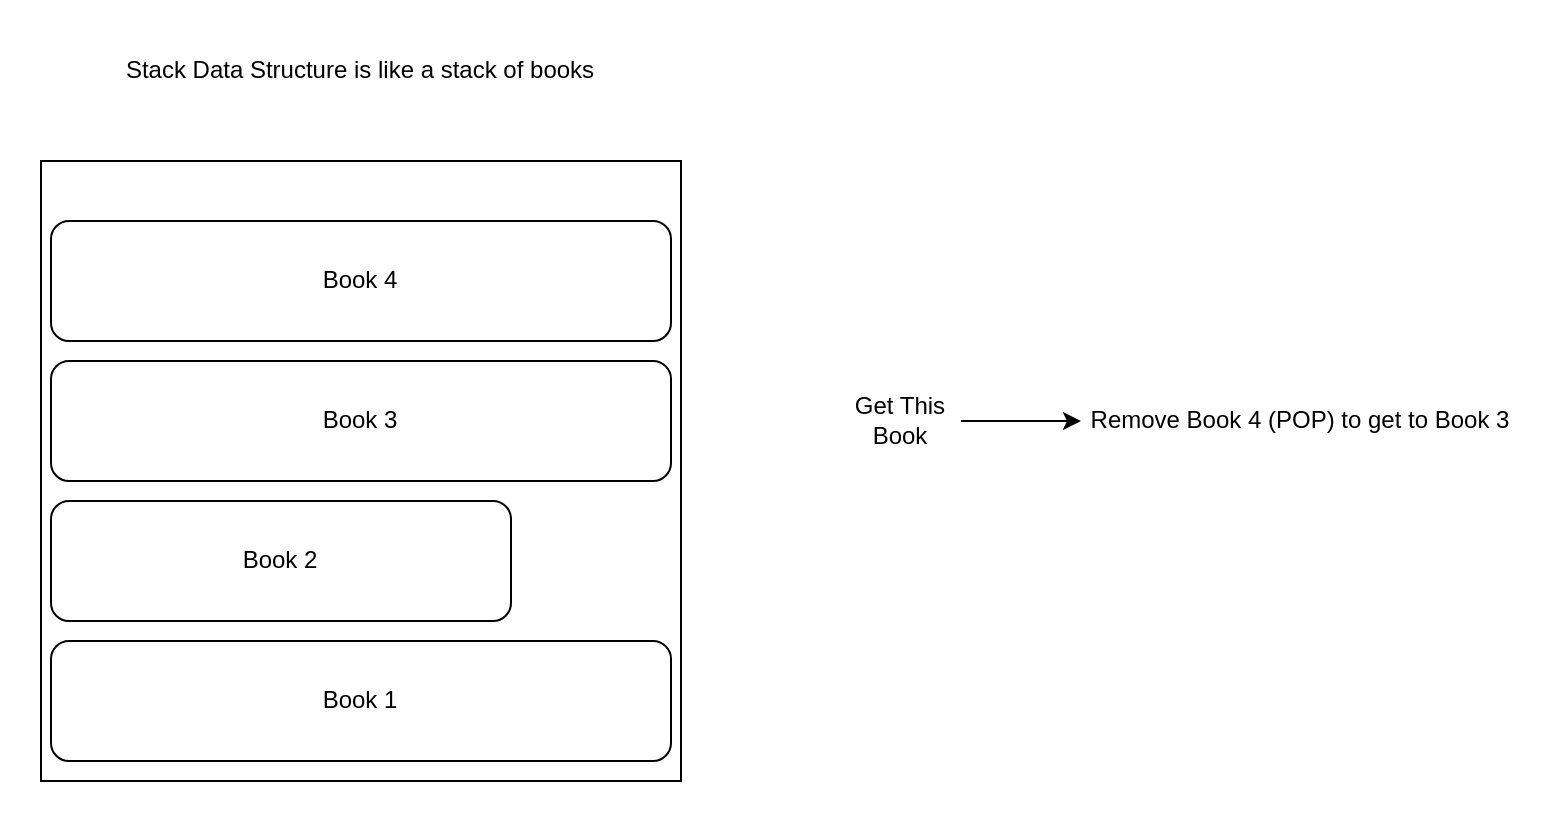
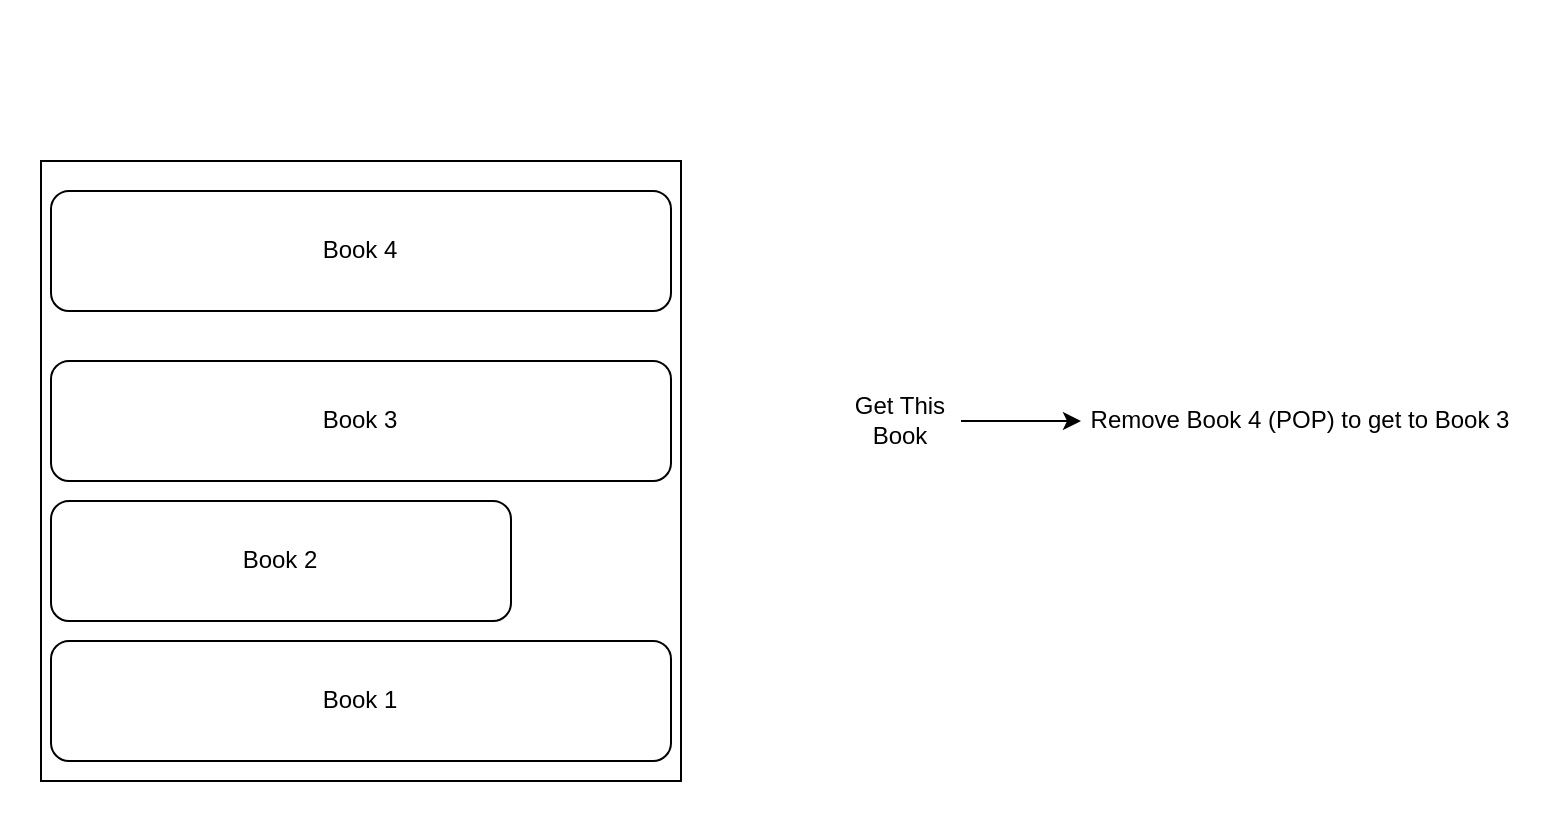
(361, 71) -> none
(361, 281) -> (361, 251)
